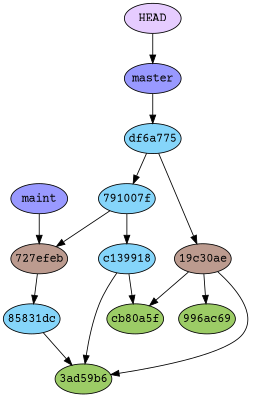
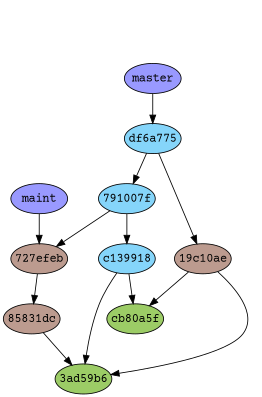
(153, 18) -> none
(203, 259) -> (203, 259)
(32, 319) -> (32, 319)
(207, 319) -> none
